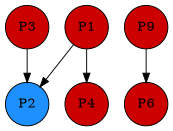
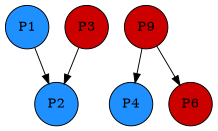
(87, 27) -> (27, 27)
(87, 61) -> (140, 61)
(87, 104) -> (131, 104)
